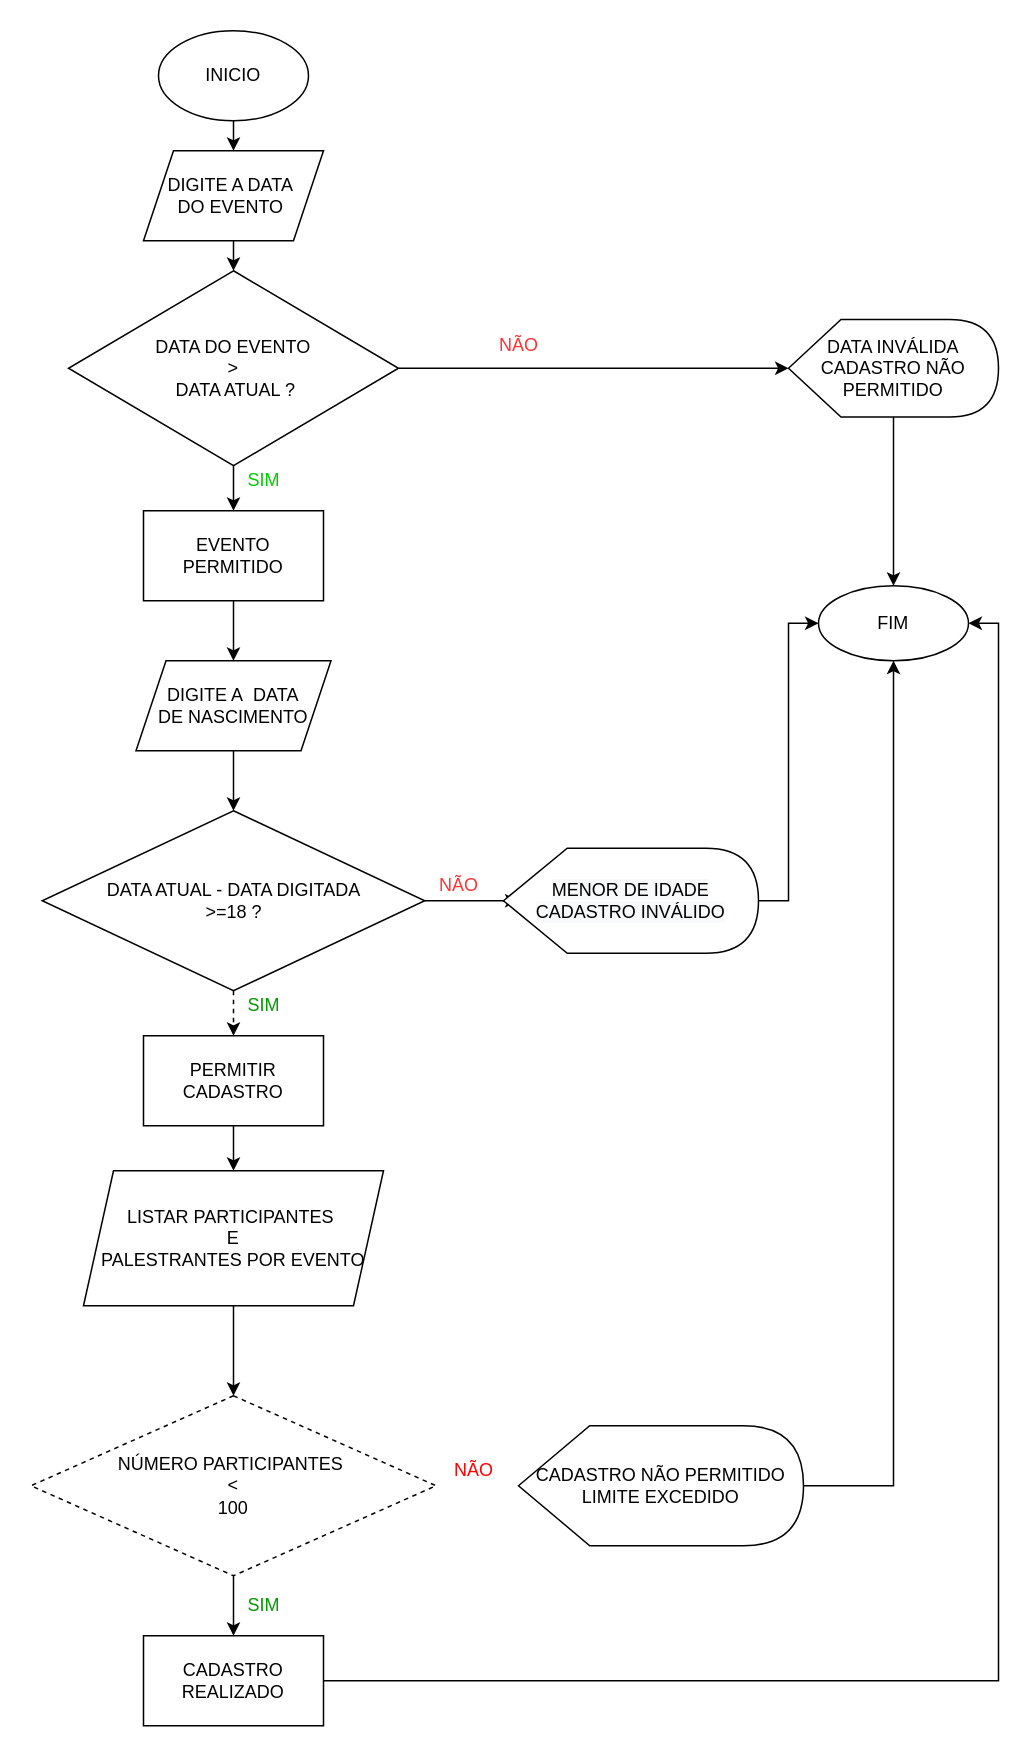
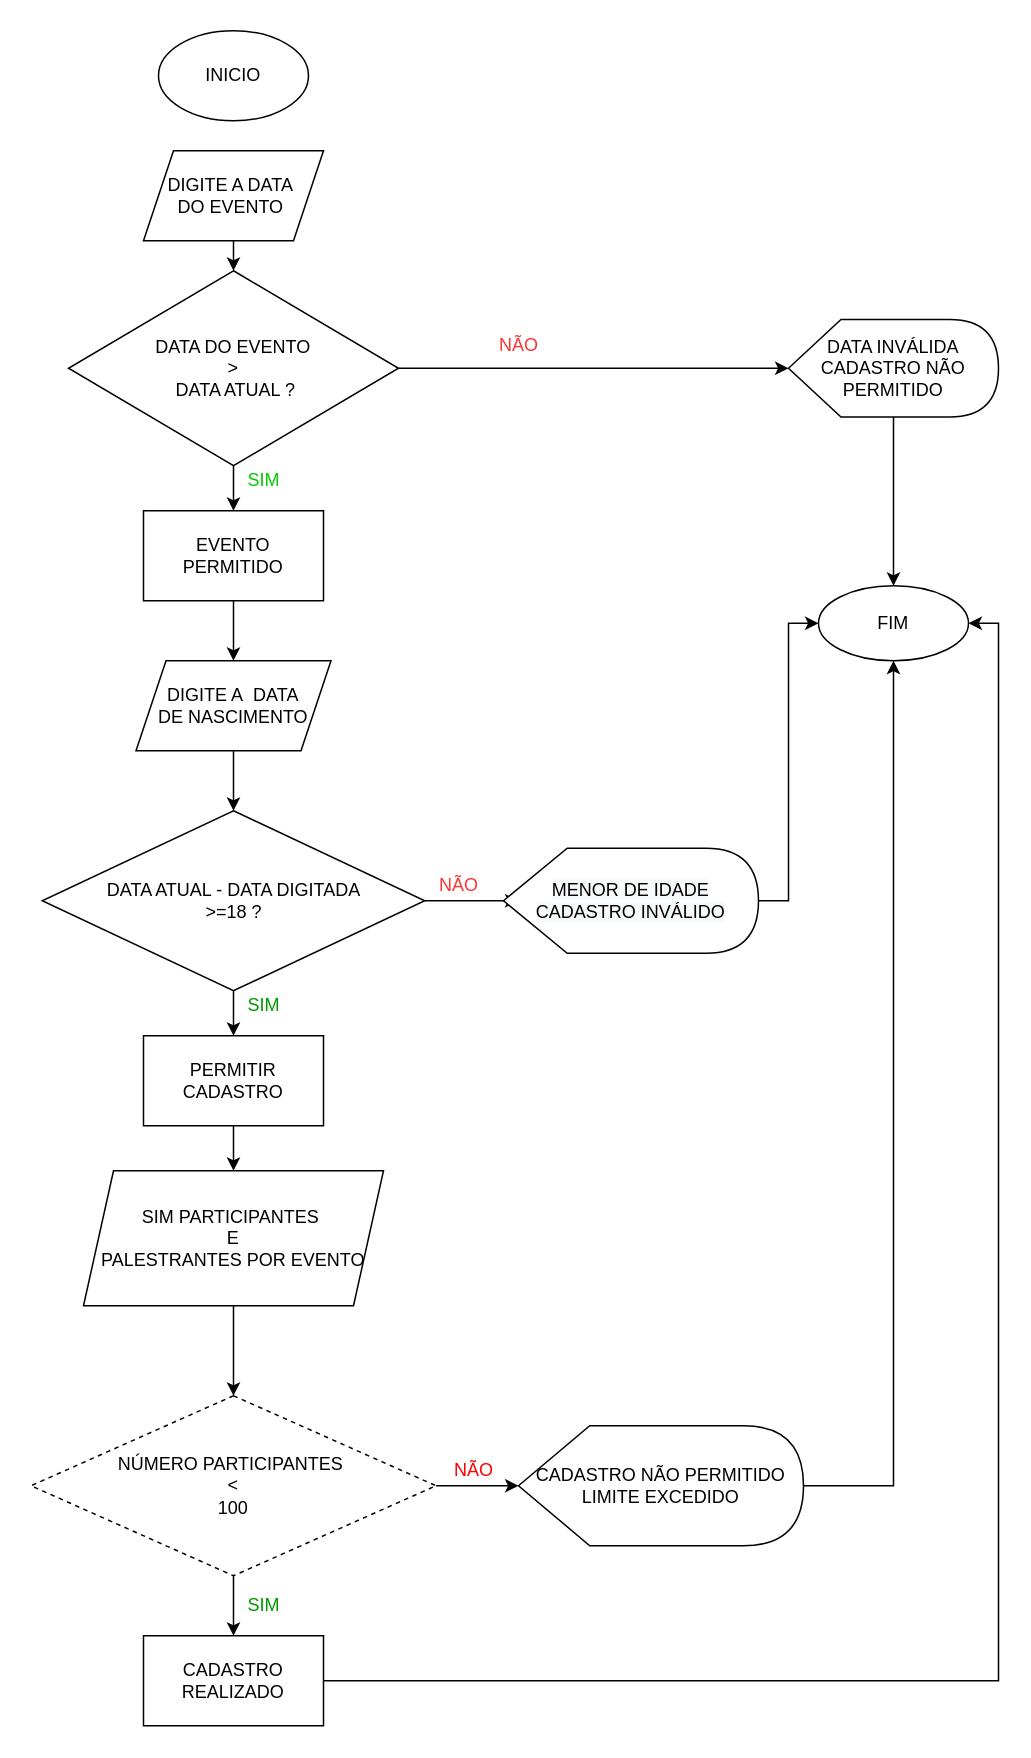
(233, 131) -> none
(233, 1009) -> (233, 1009)
(233, 1238) -> (233, 1238)
none -> (472, 1486)
